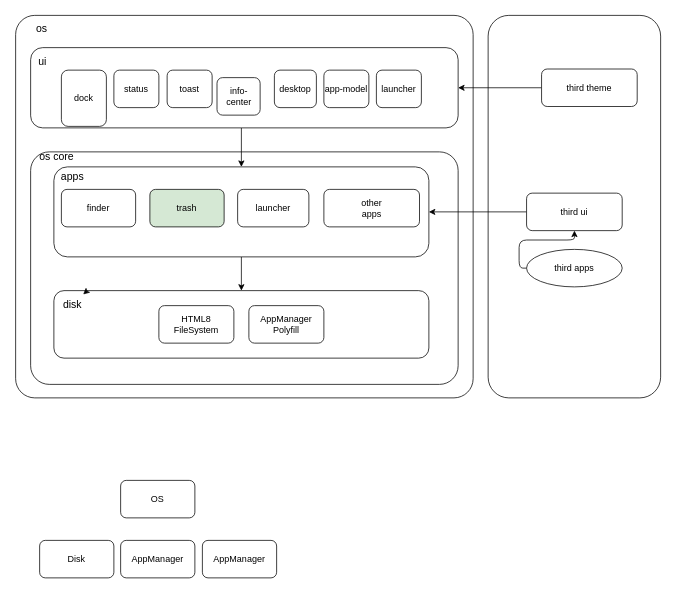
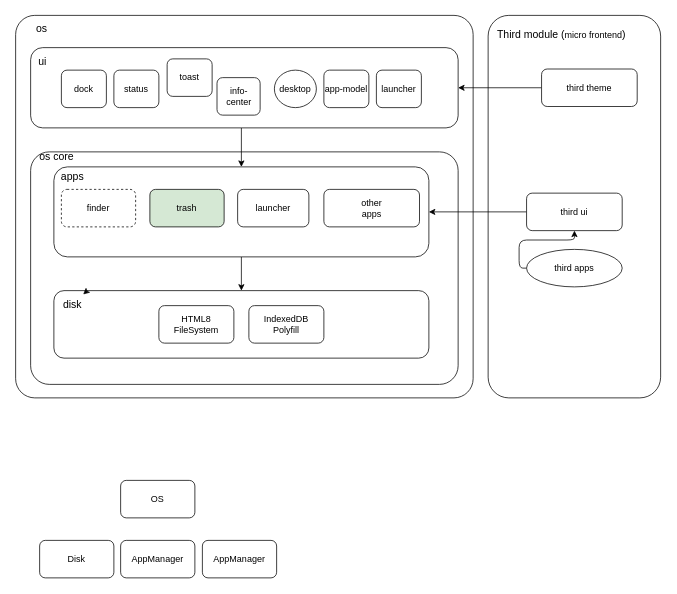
none -> (561, 35)
(189, 89) -> (189, 78)
(295, 89) -> (295, 89)
(84, 98) -> (84, 89)
(98, 208) -> (98, 208)
(286, 324) -> (286, 324)
